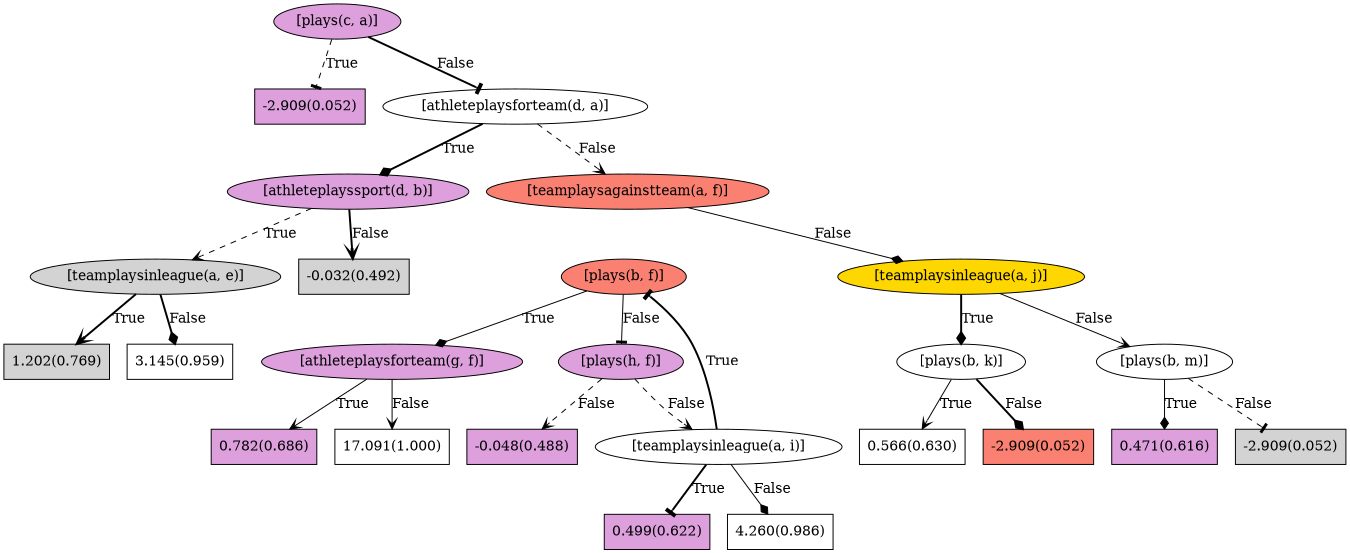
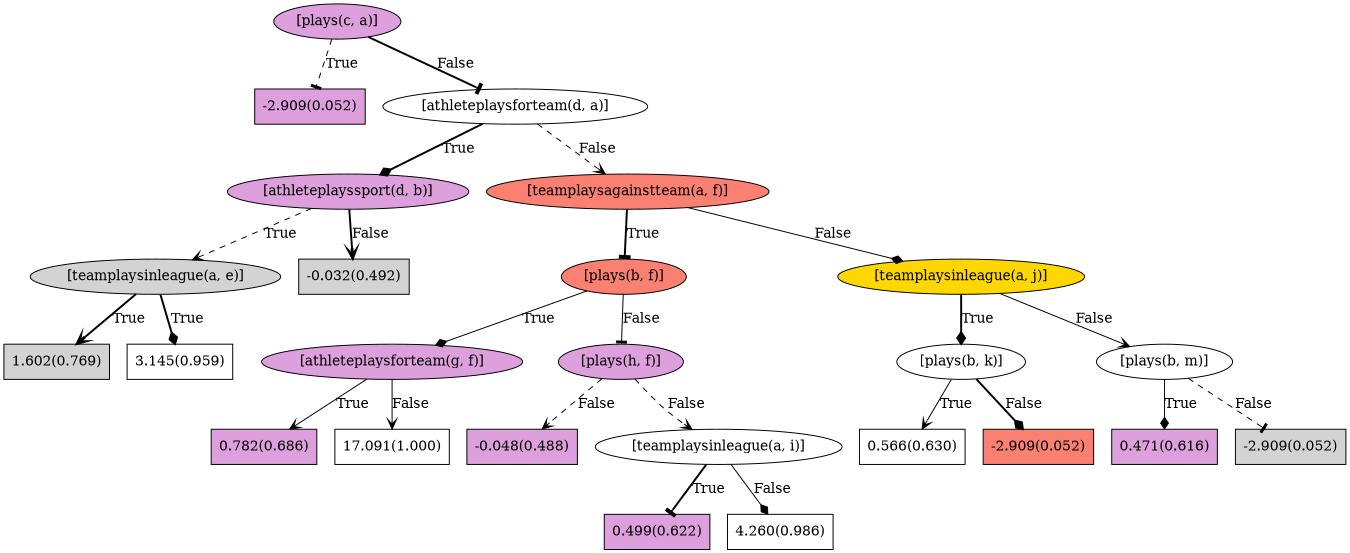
(188, 319) -> (188, 319)
(698, 355) -> (626, 232)
(57, 362) -> (57, 362)
